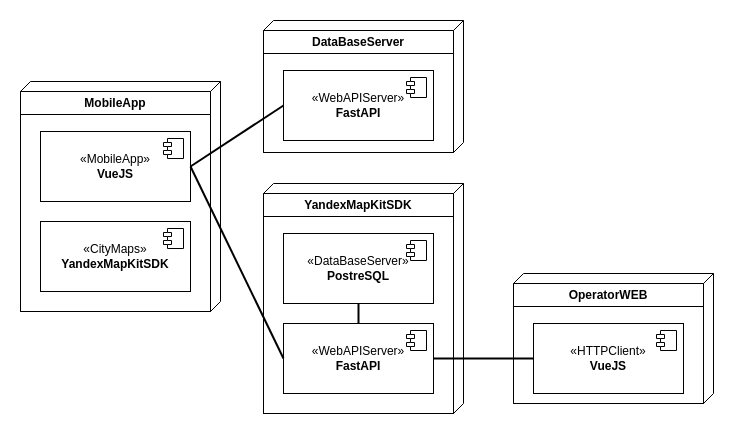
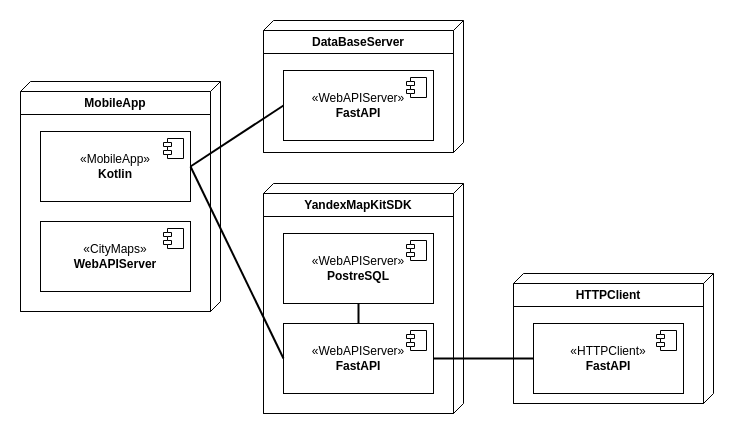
(116, 167) -> (116, 167)
(116, 257) -> (116, 257)
(359, 269) -> (359, 269)
(609, 296) -> (609, 296)
(609, 359) -> (609, 359)
